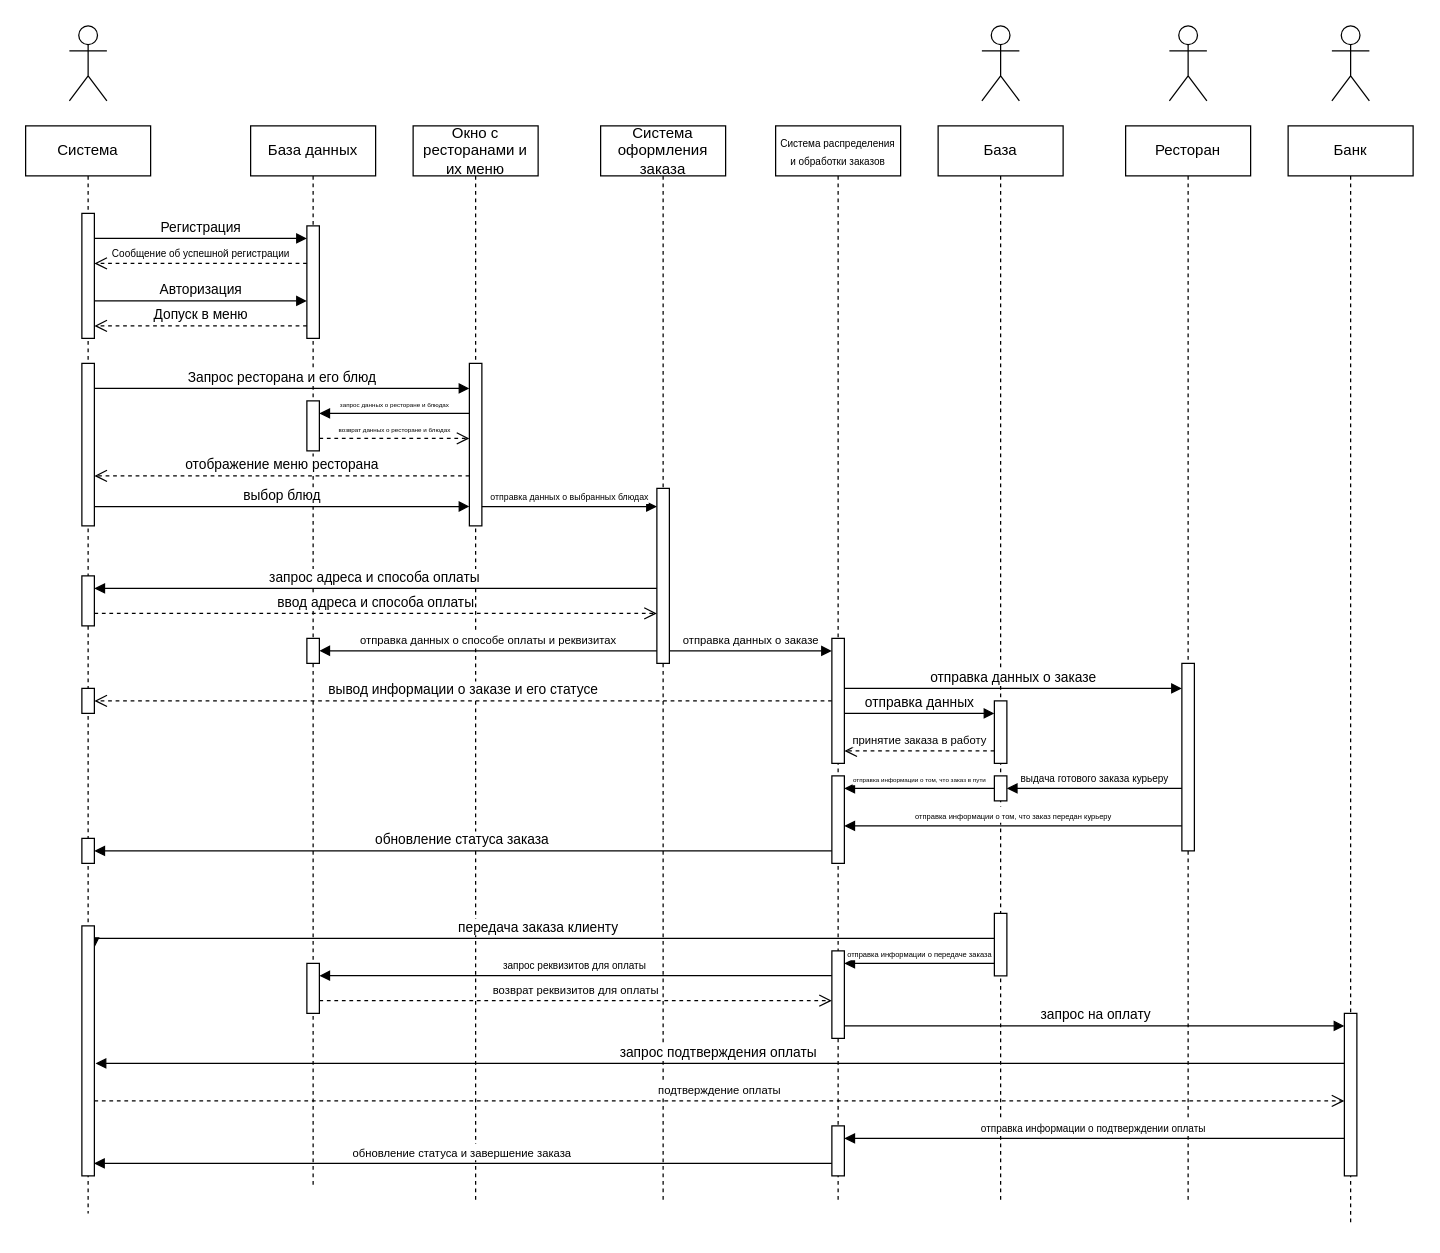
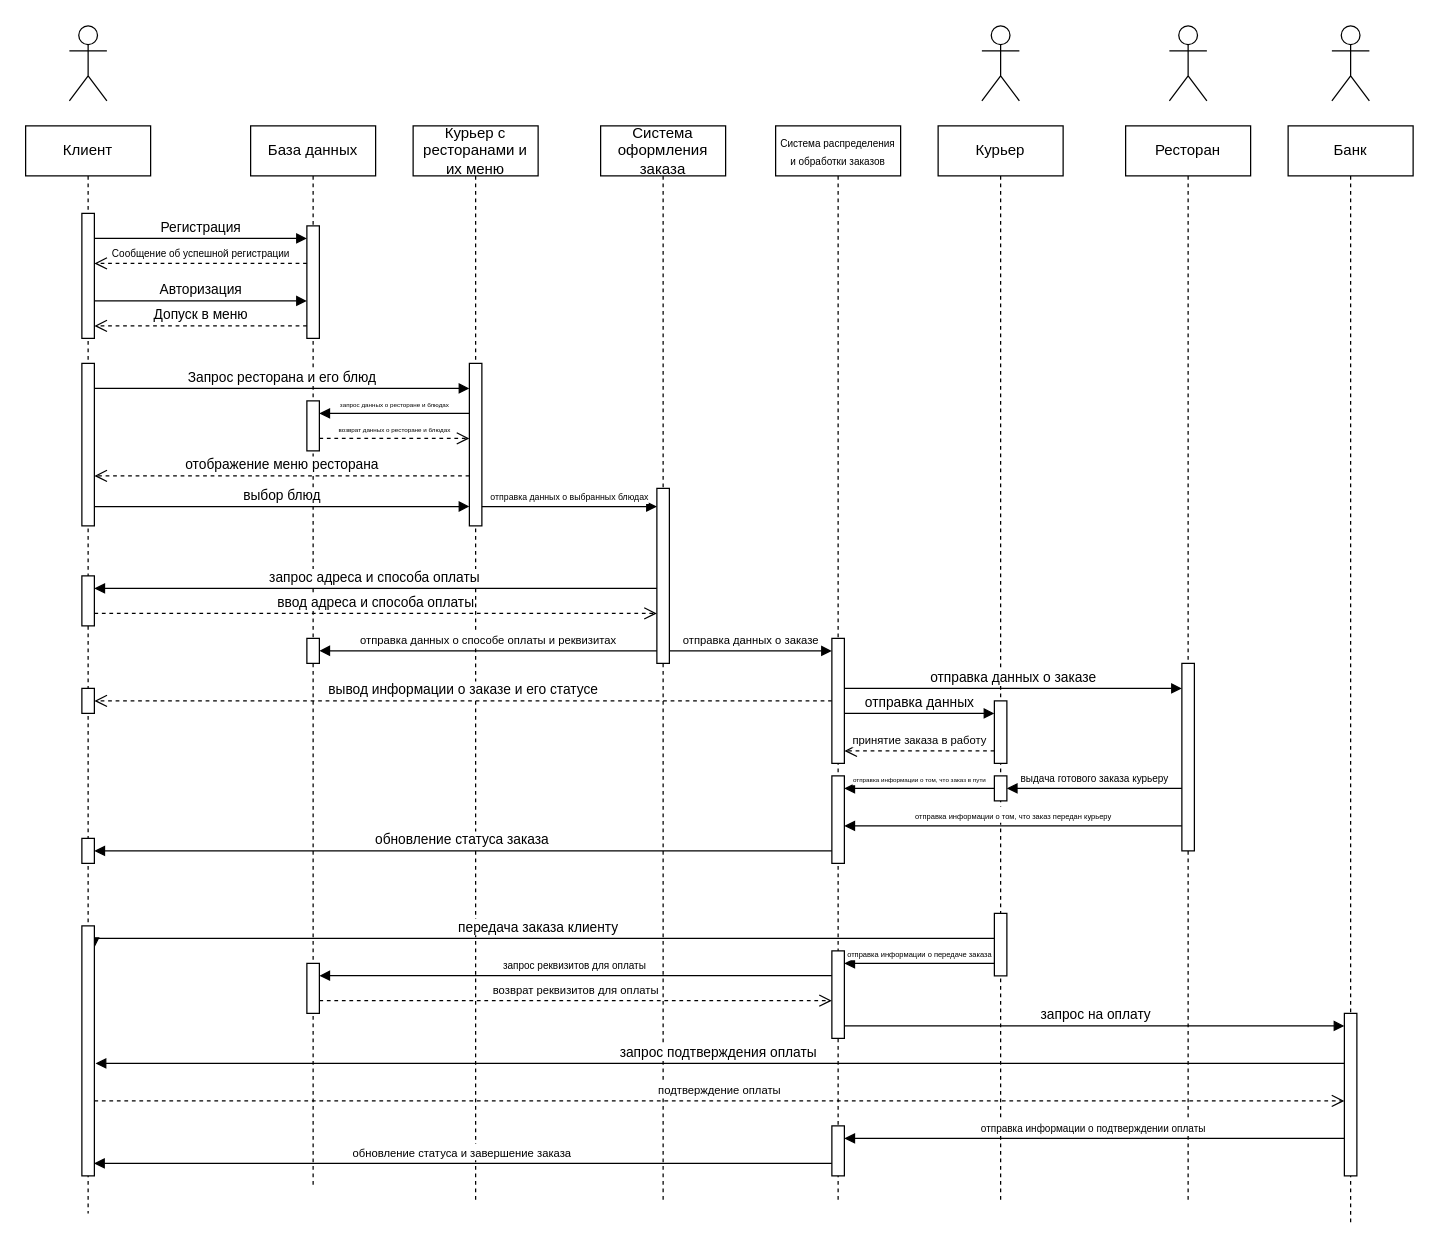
(88, 151) -> (88, 151)
(476, 151) -> (476, 151)
(1001, 151) -> (1001, 151)
